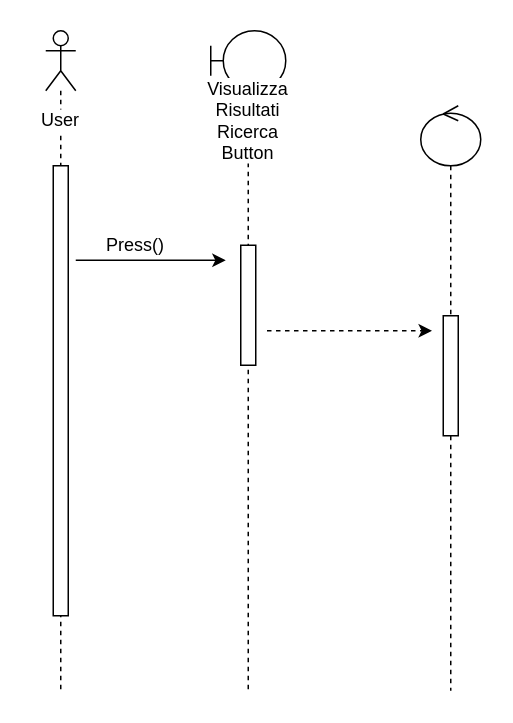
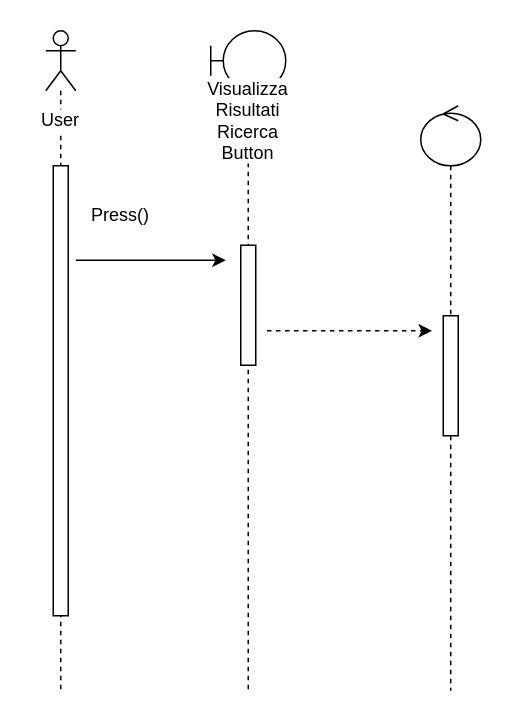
(136, 245) -> (121, 215)
